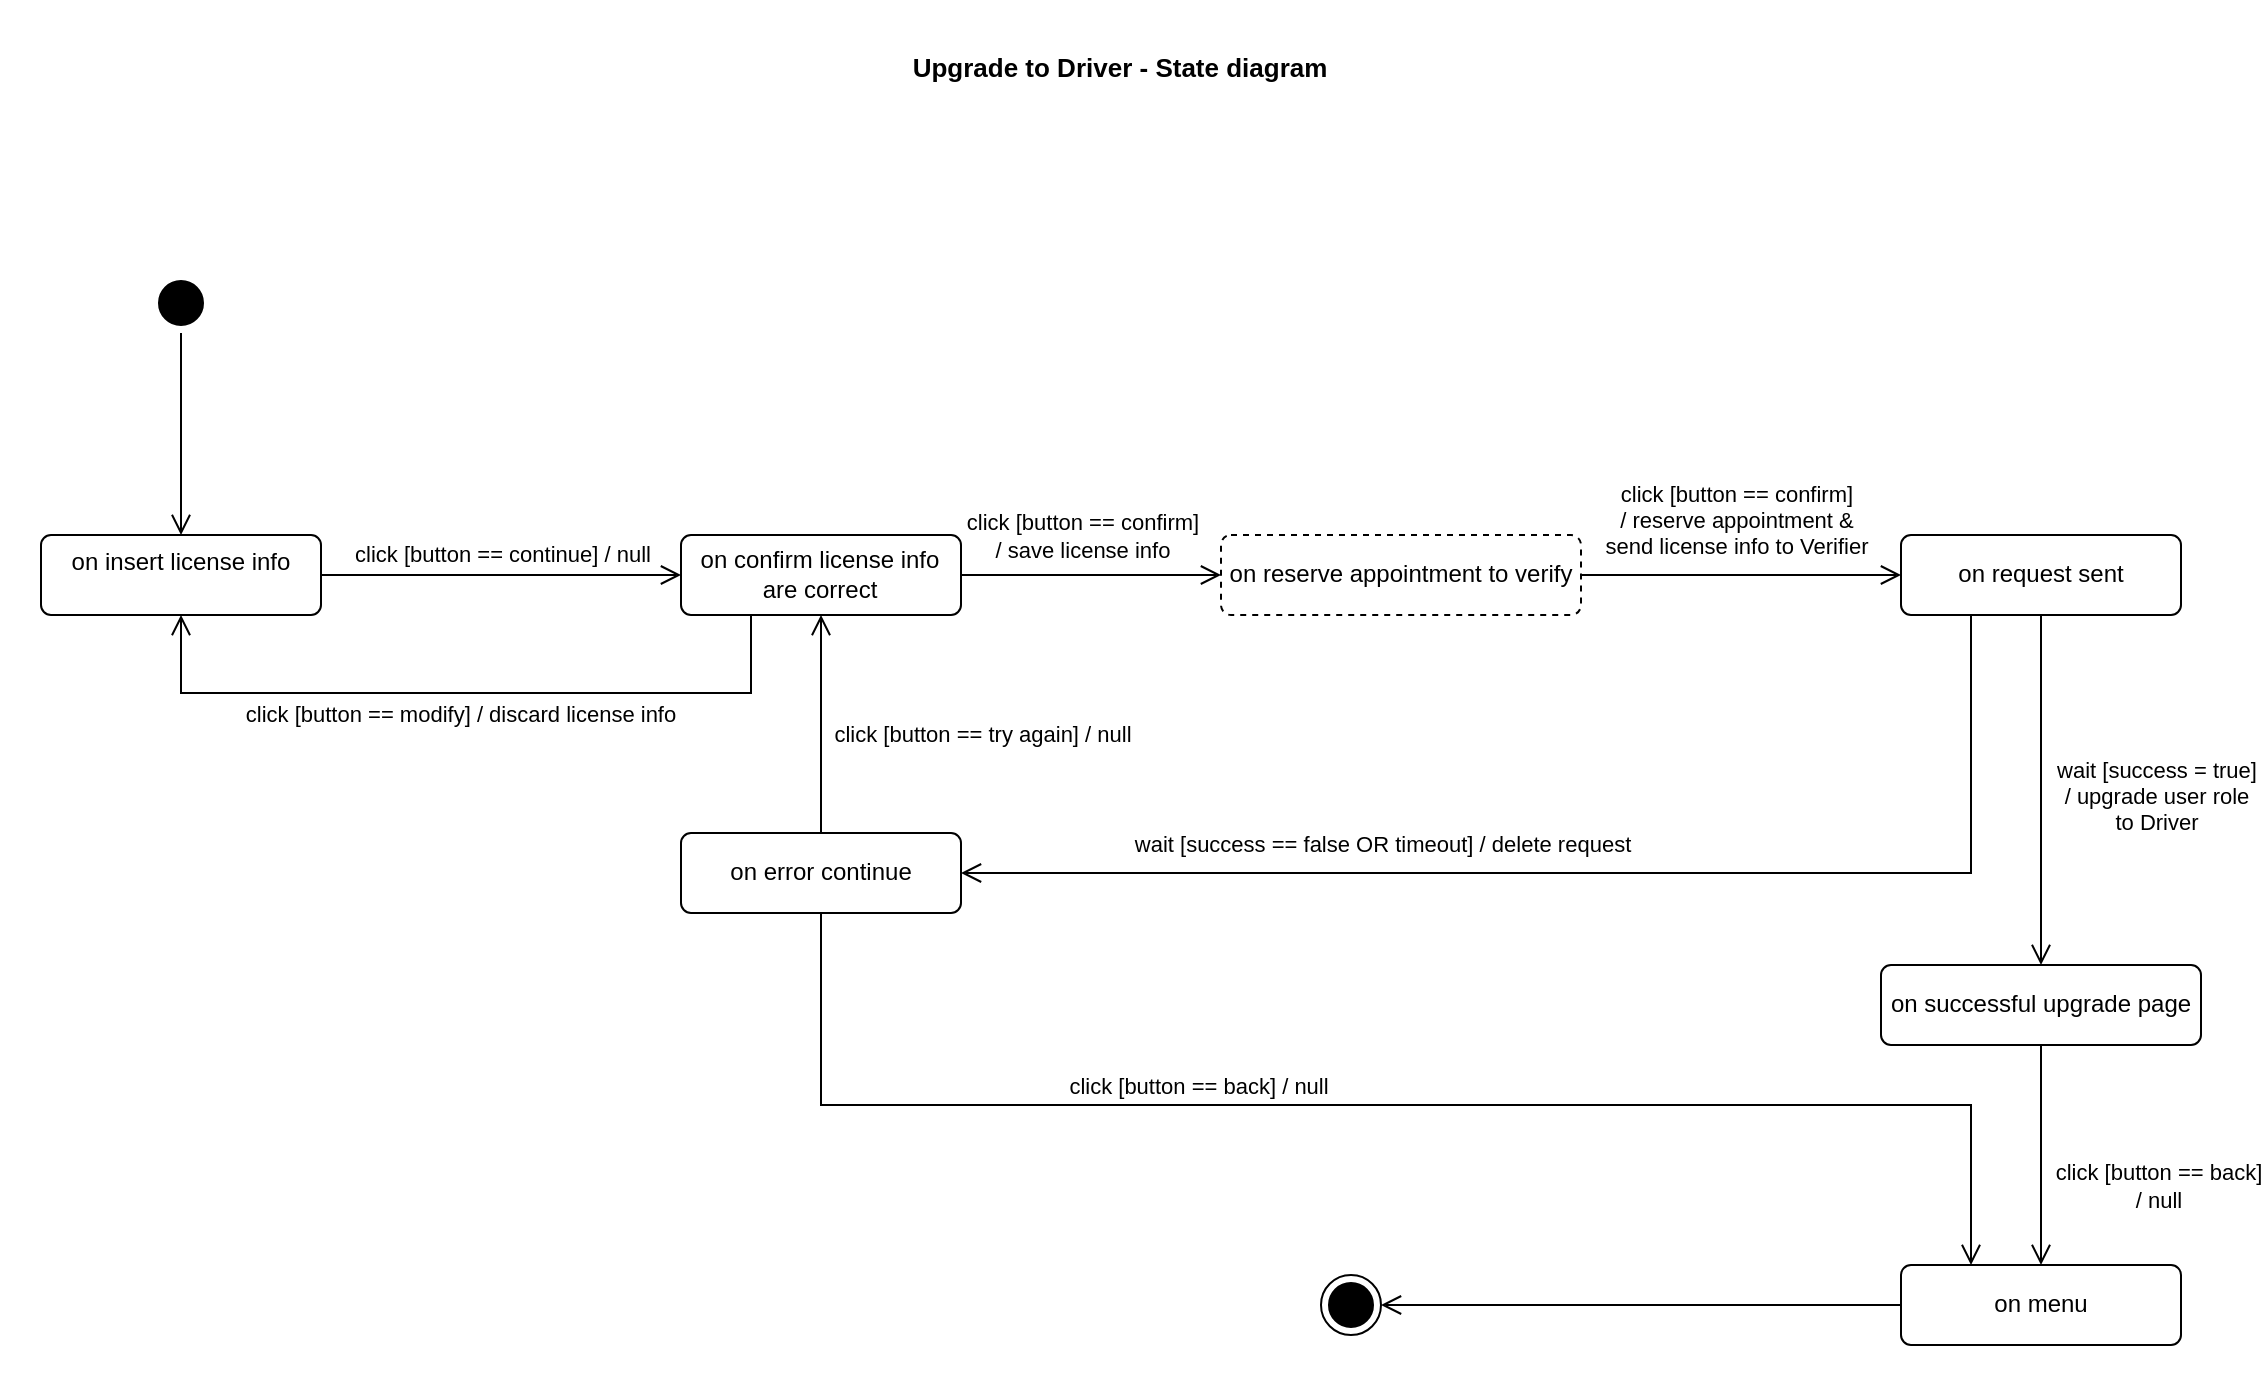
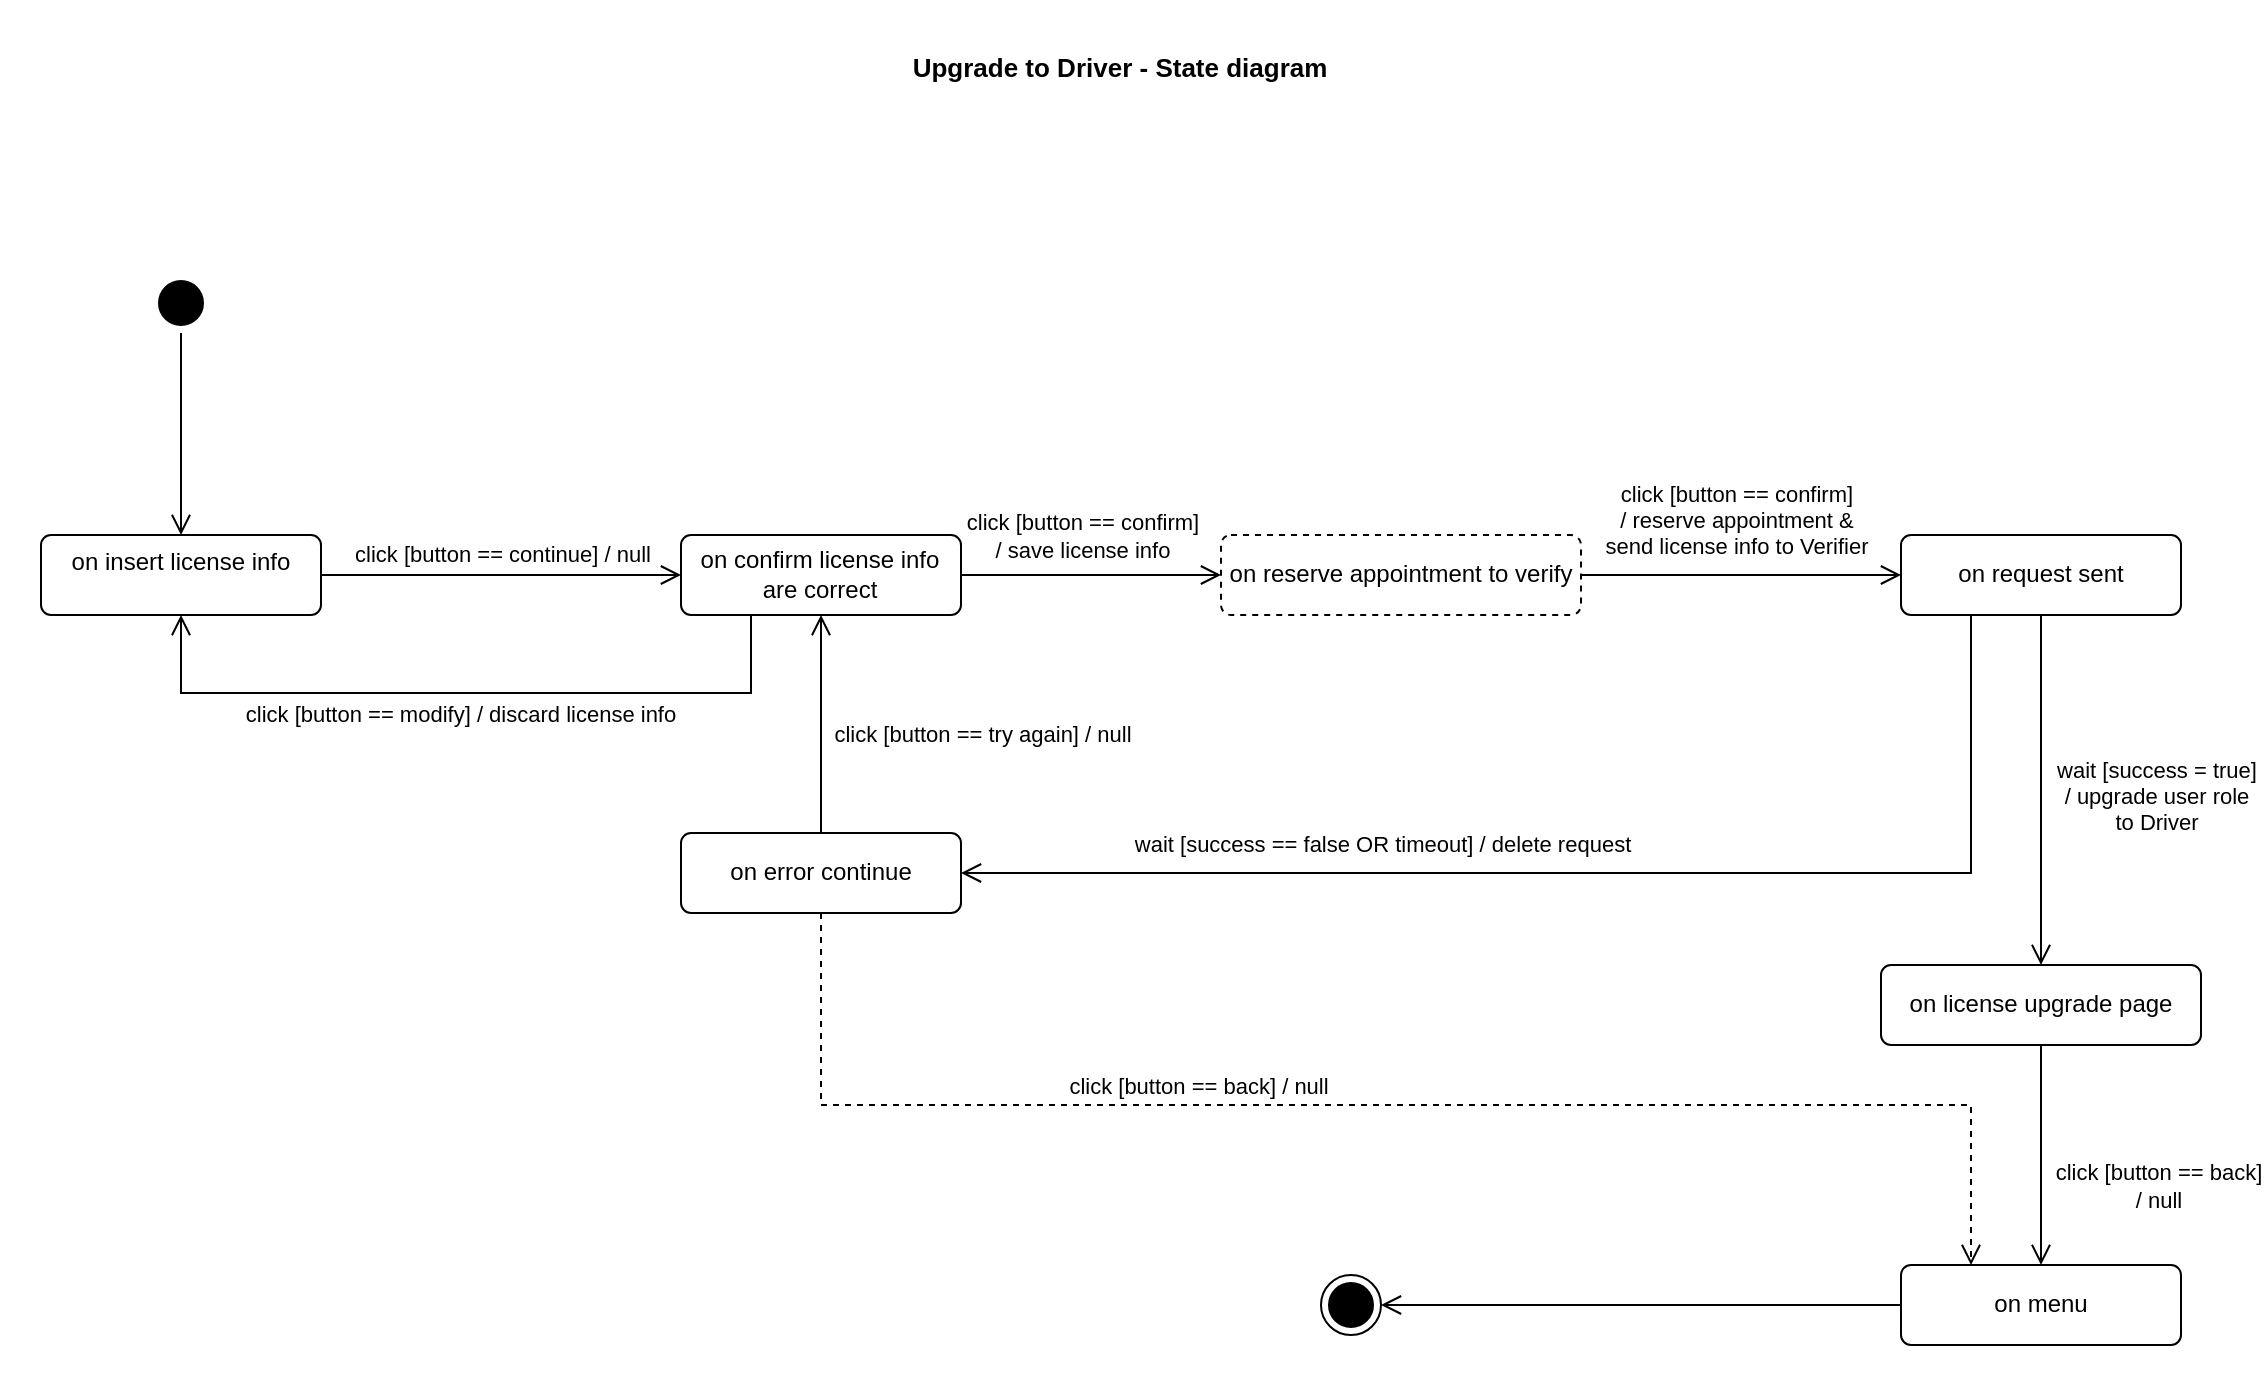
(2042, 1005) -> (2042, 1005)
(1379, 1105) -> (1379, 1105)
